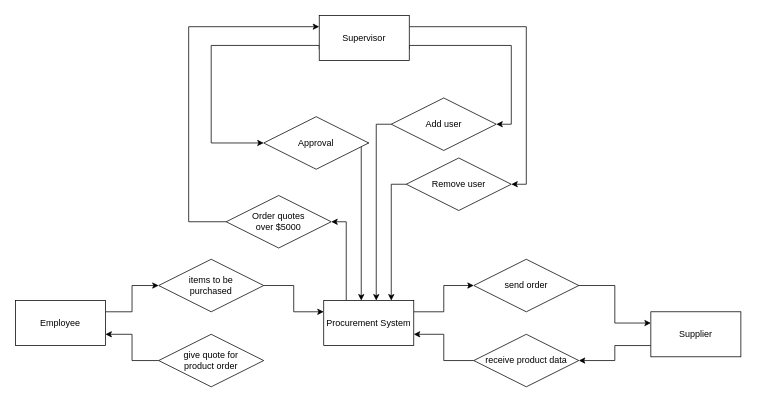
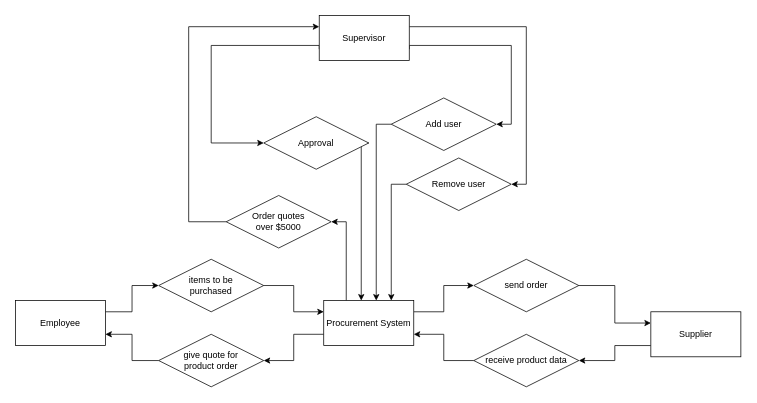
none -> (294, 344)
